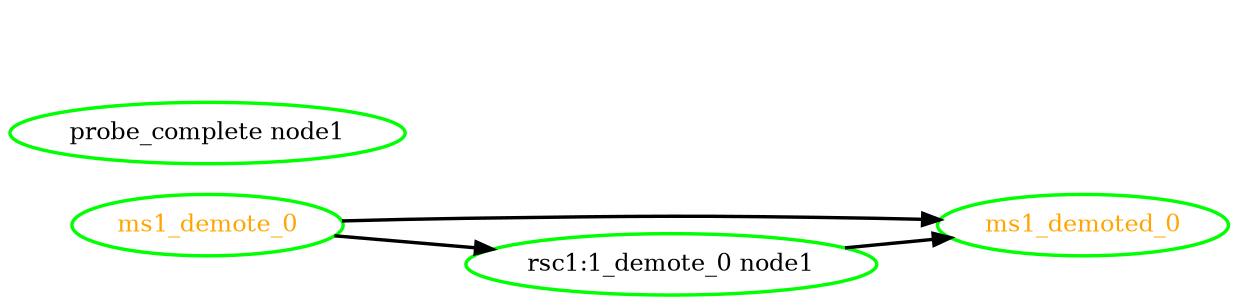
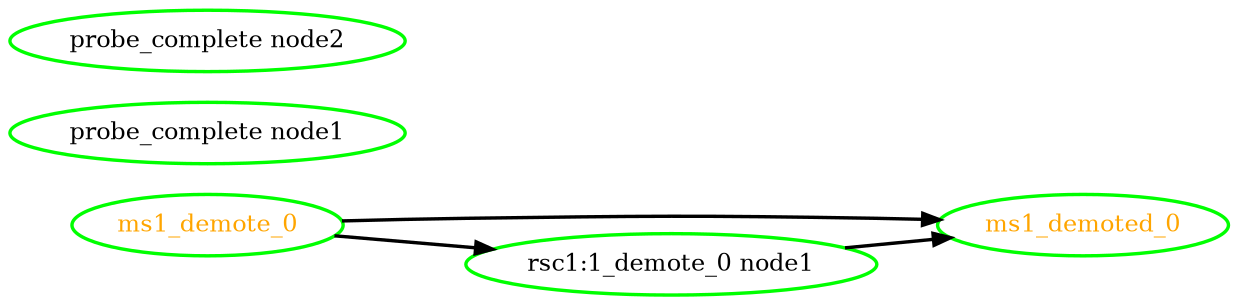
none -> (208, 41)
